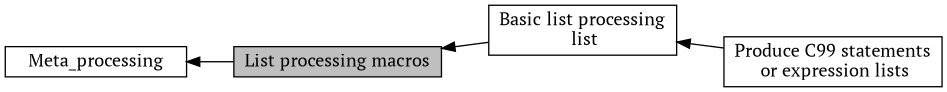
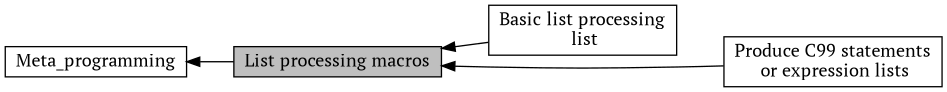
(707, 46) -> (589, 68)
(96, 62) -> (96, 62)
